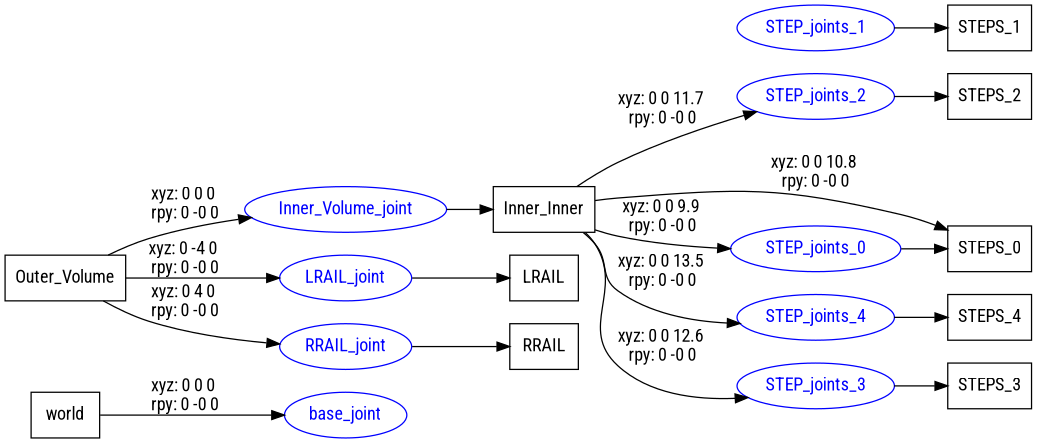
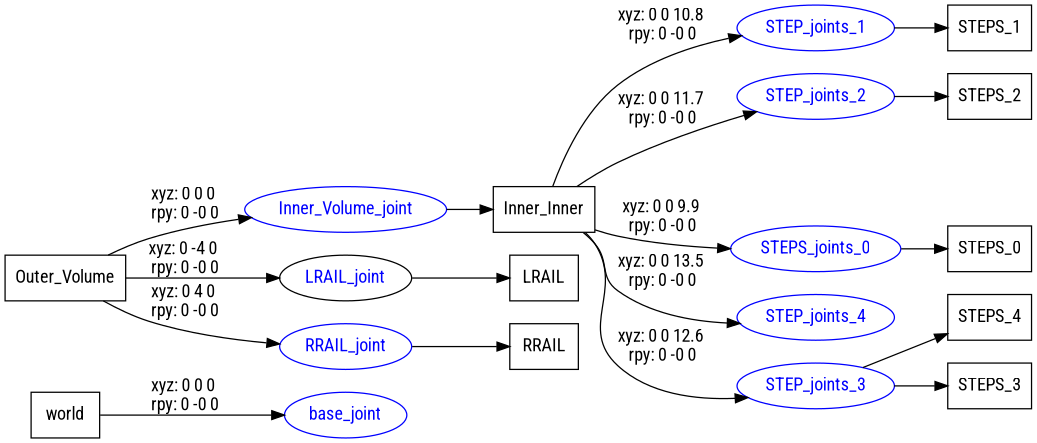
(767, 192) -> (618, 85)
(816, 249) -> (816, 249)
(346, 278) -> (346, 278)
(914, 317) -> (899, 353)
